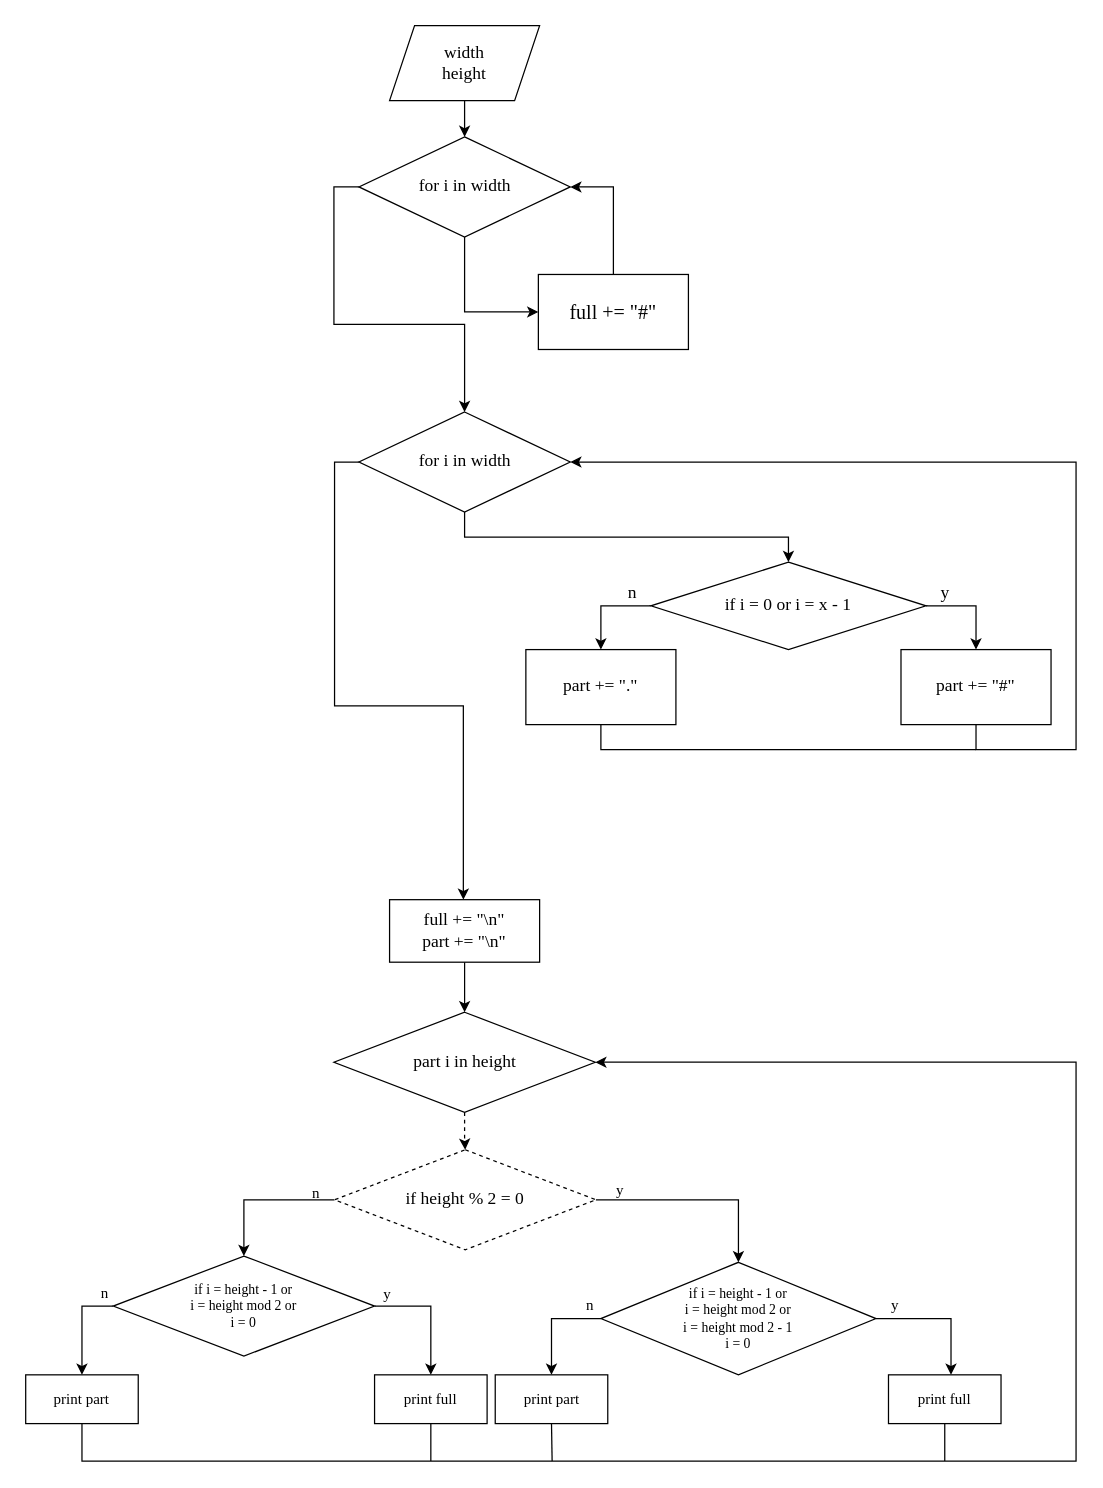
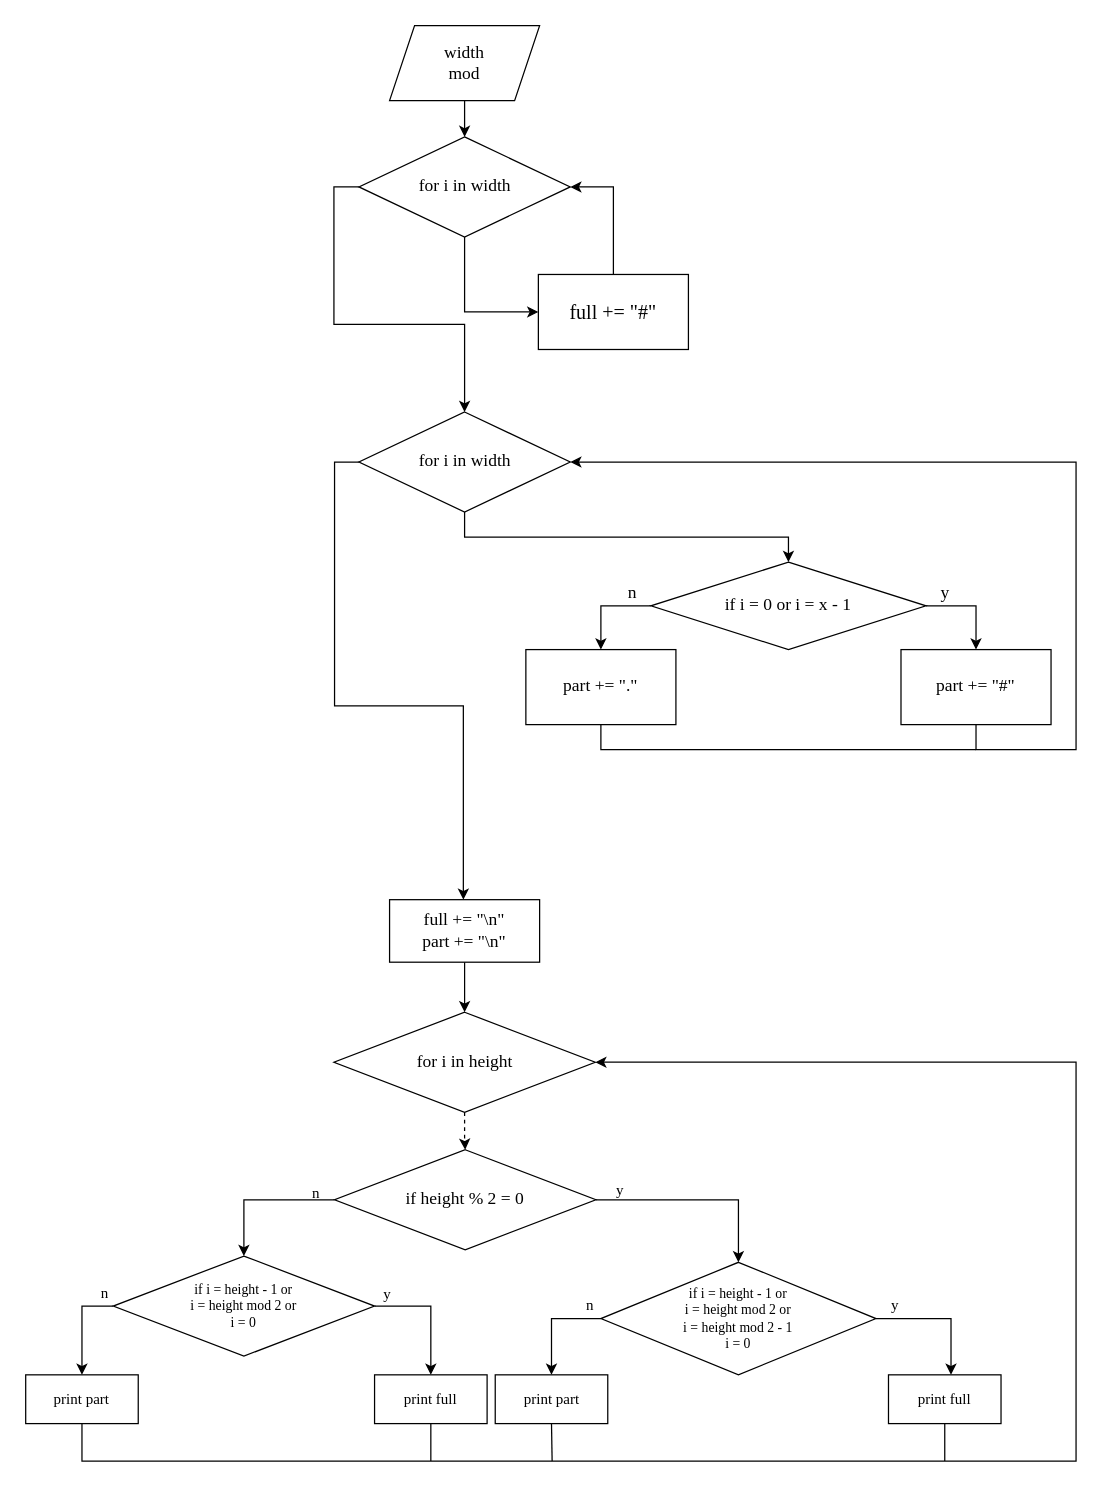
(464, 63) -> (464, 63)
(465, 1062) -> (465, 1062)
(465, 1199) -> (465, 1199)
